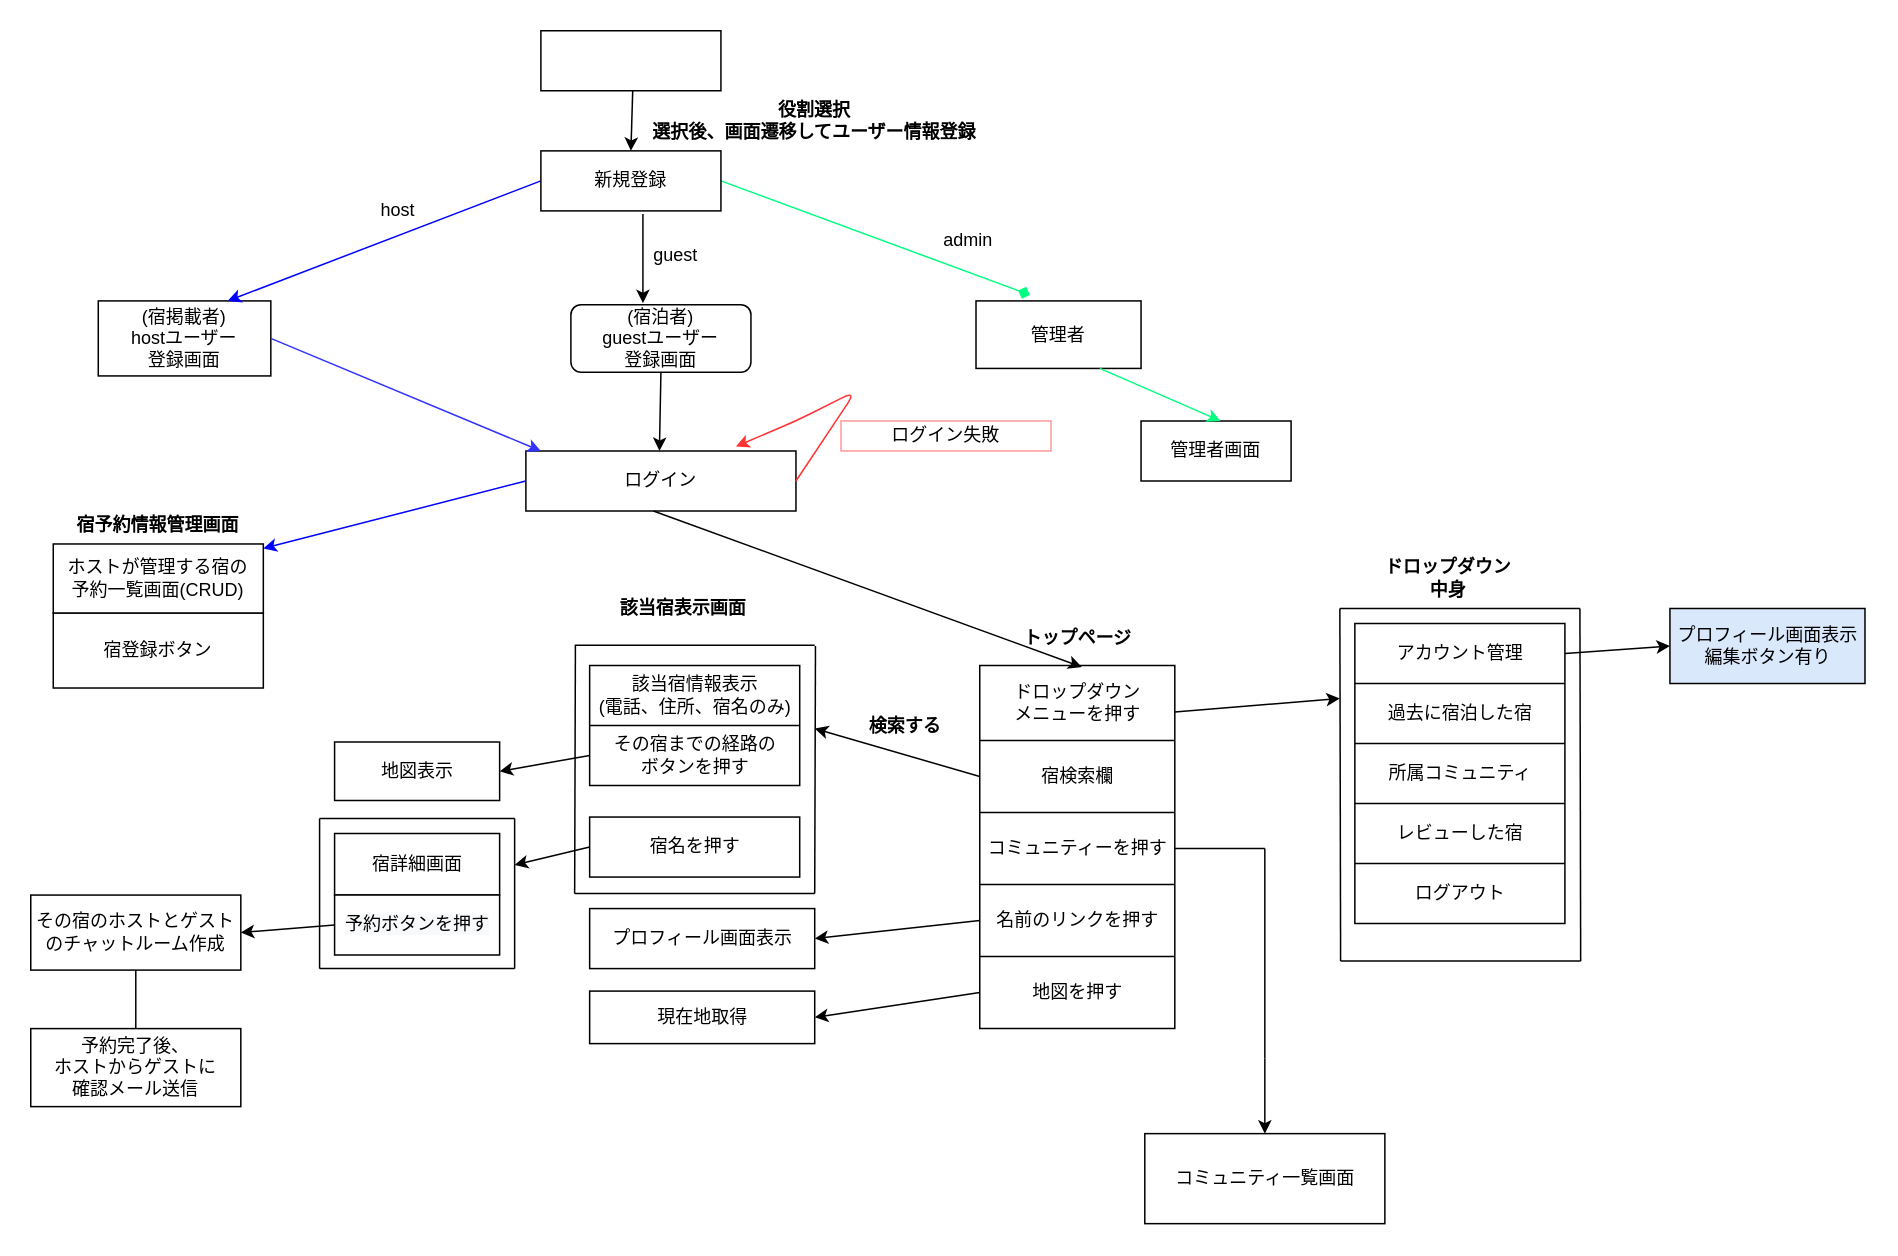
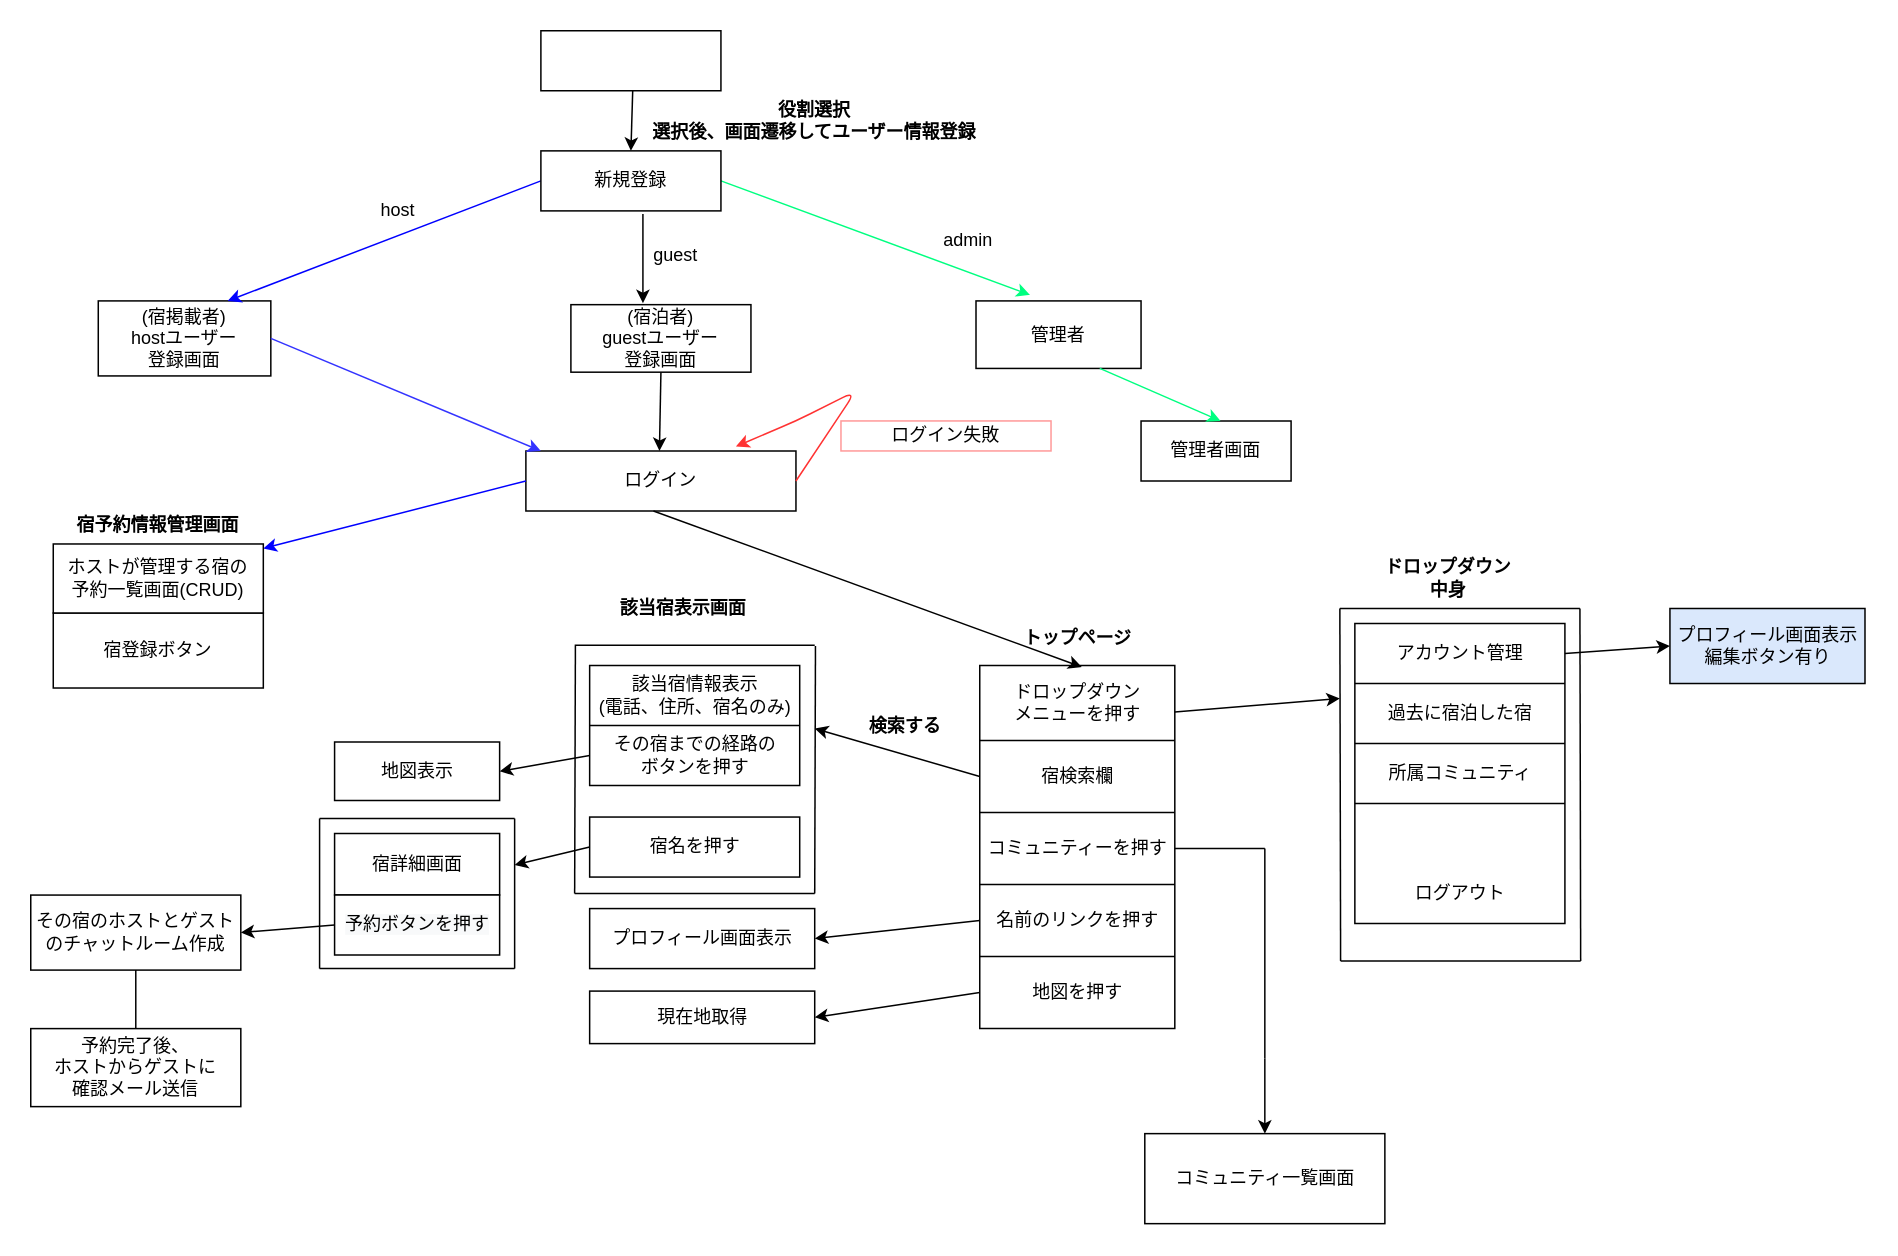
(1018, 290) -> (1019, 291)
(661, 338) -> (661, 338)
(1460, 833) -> none
